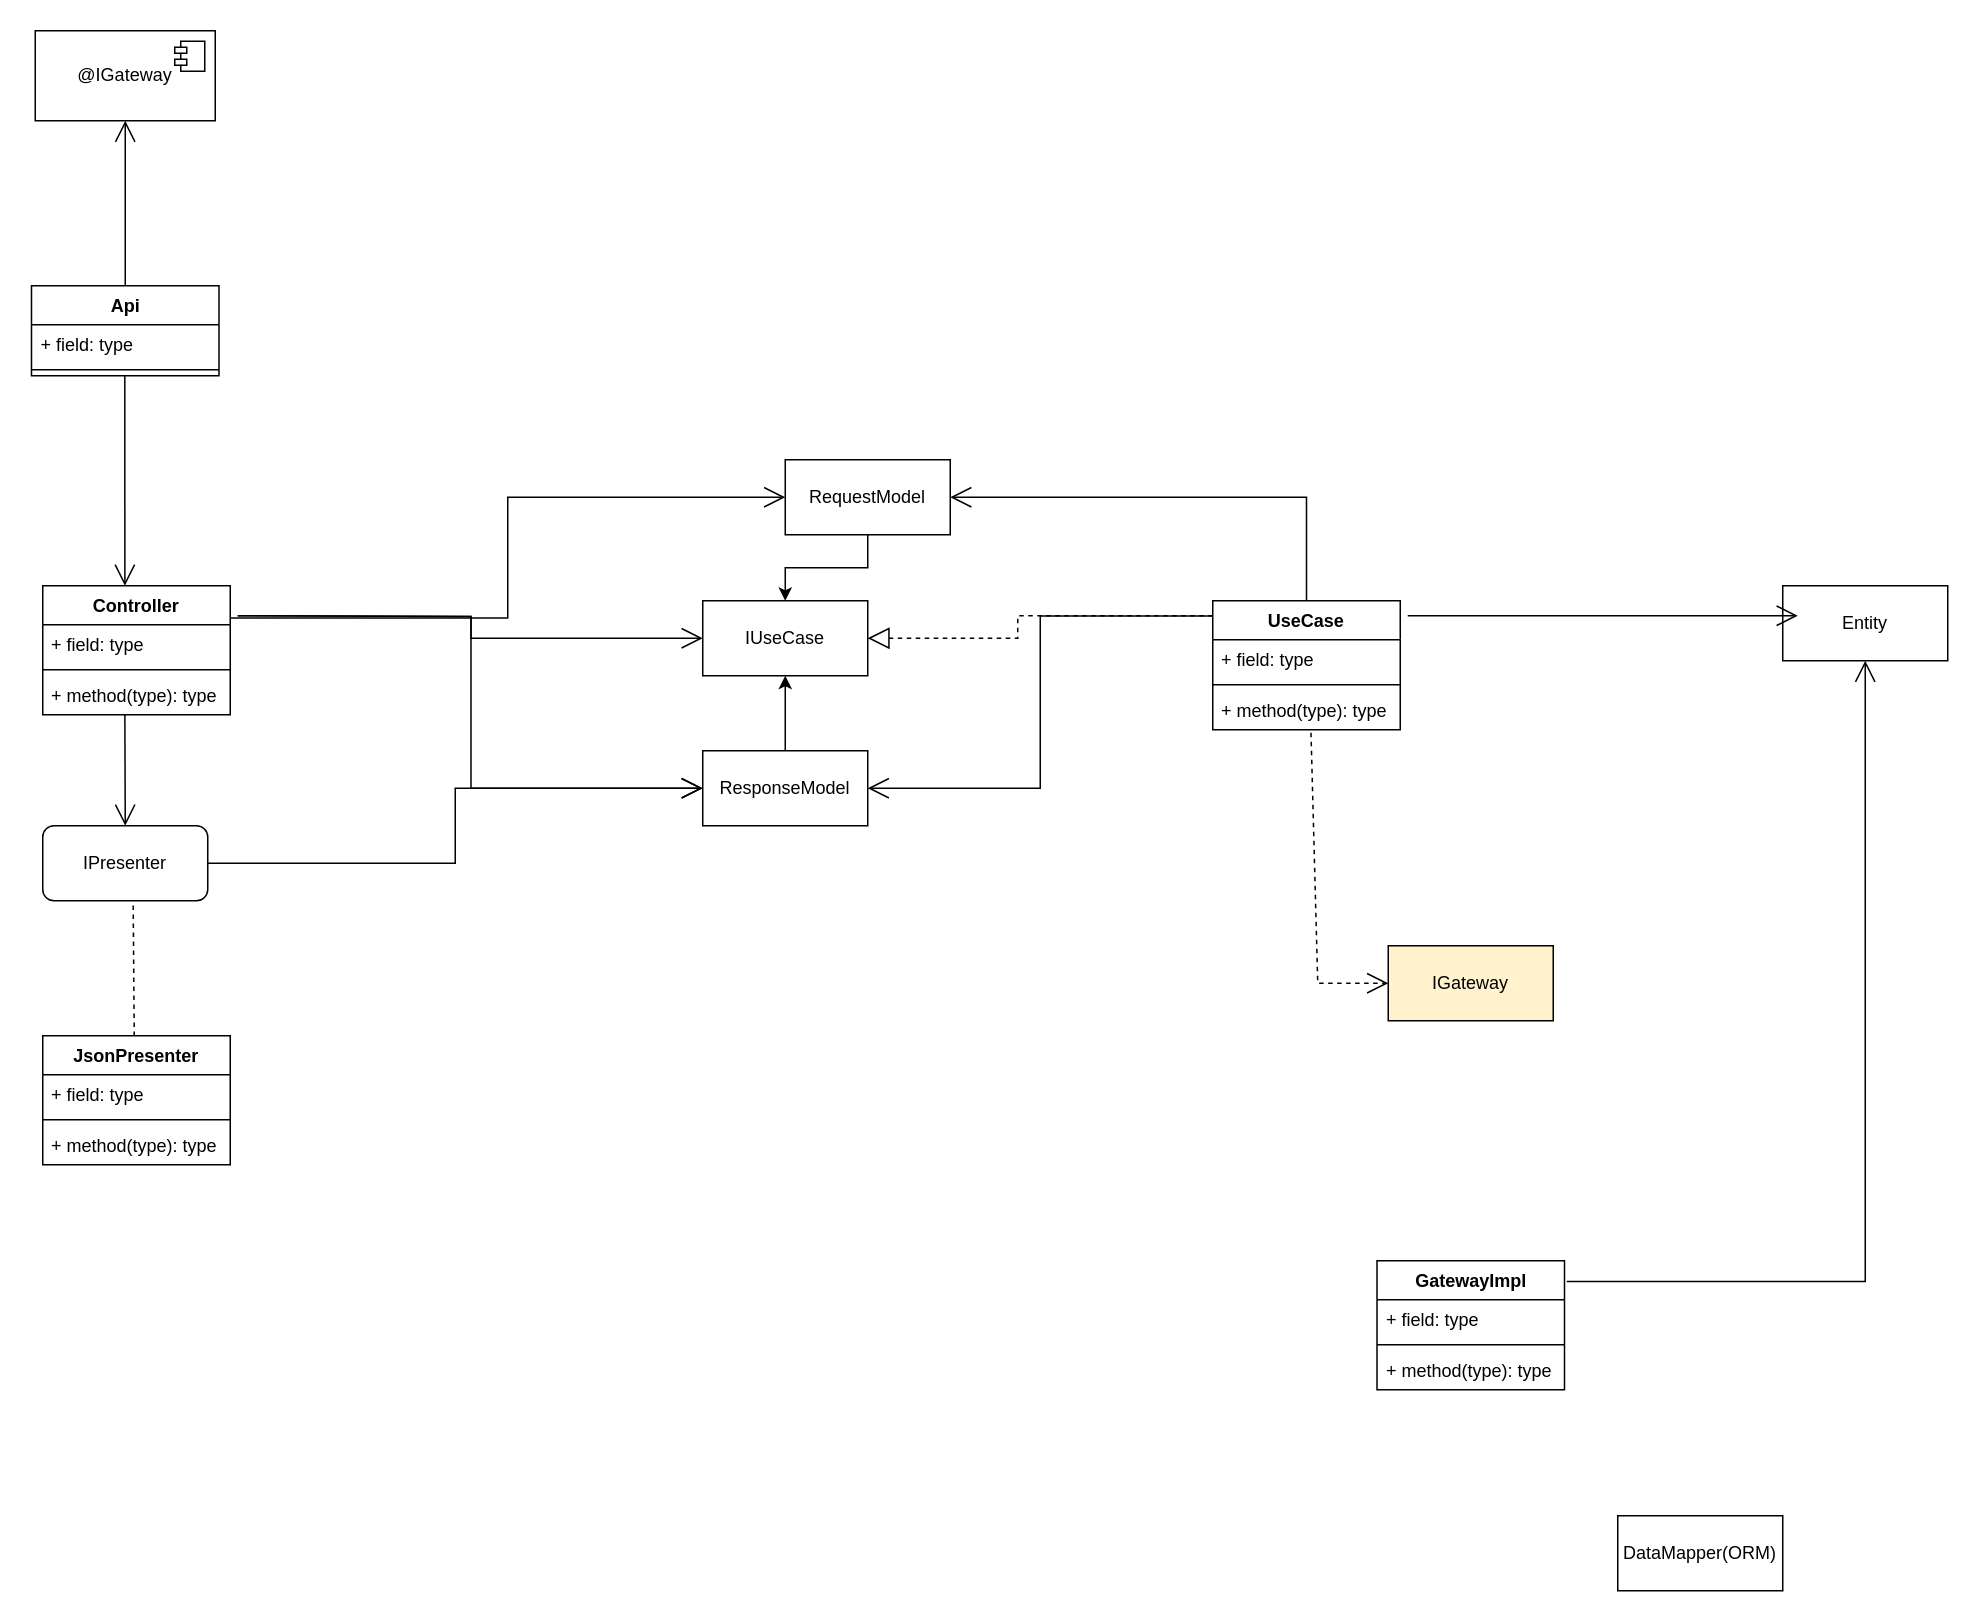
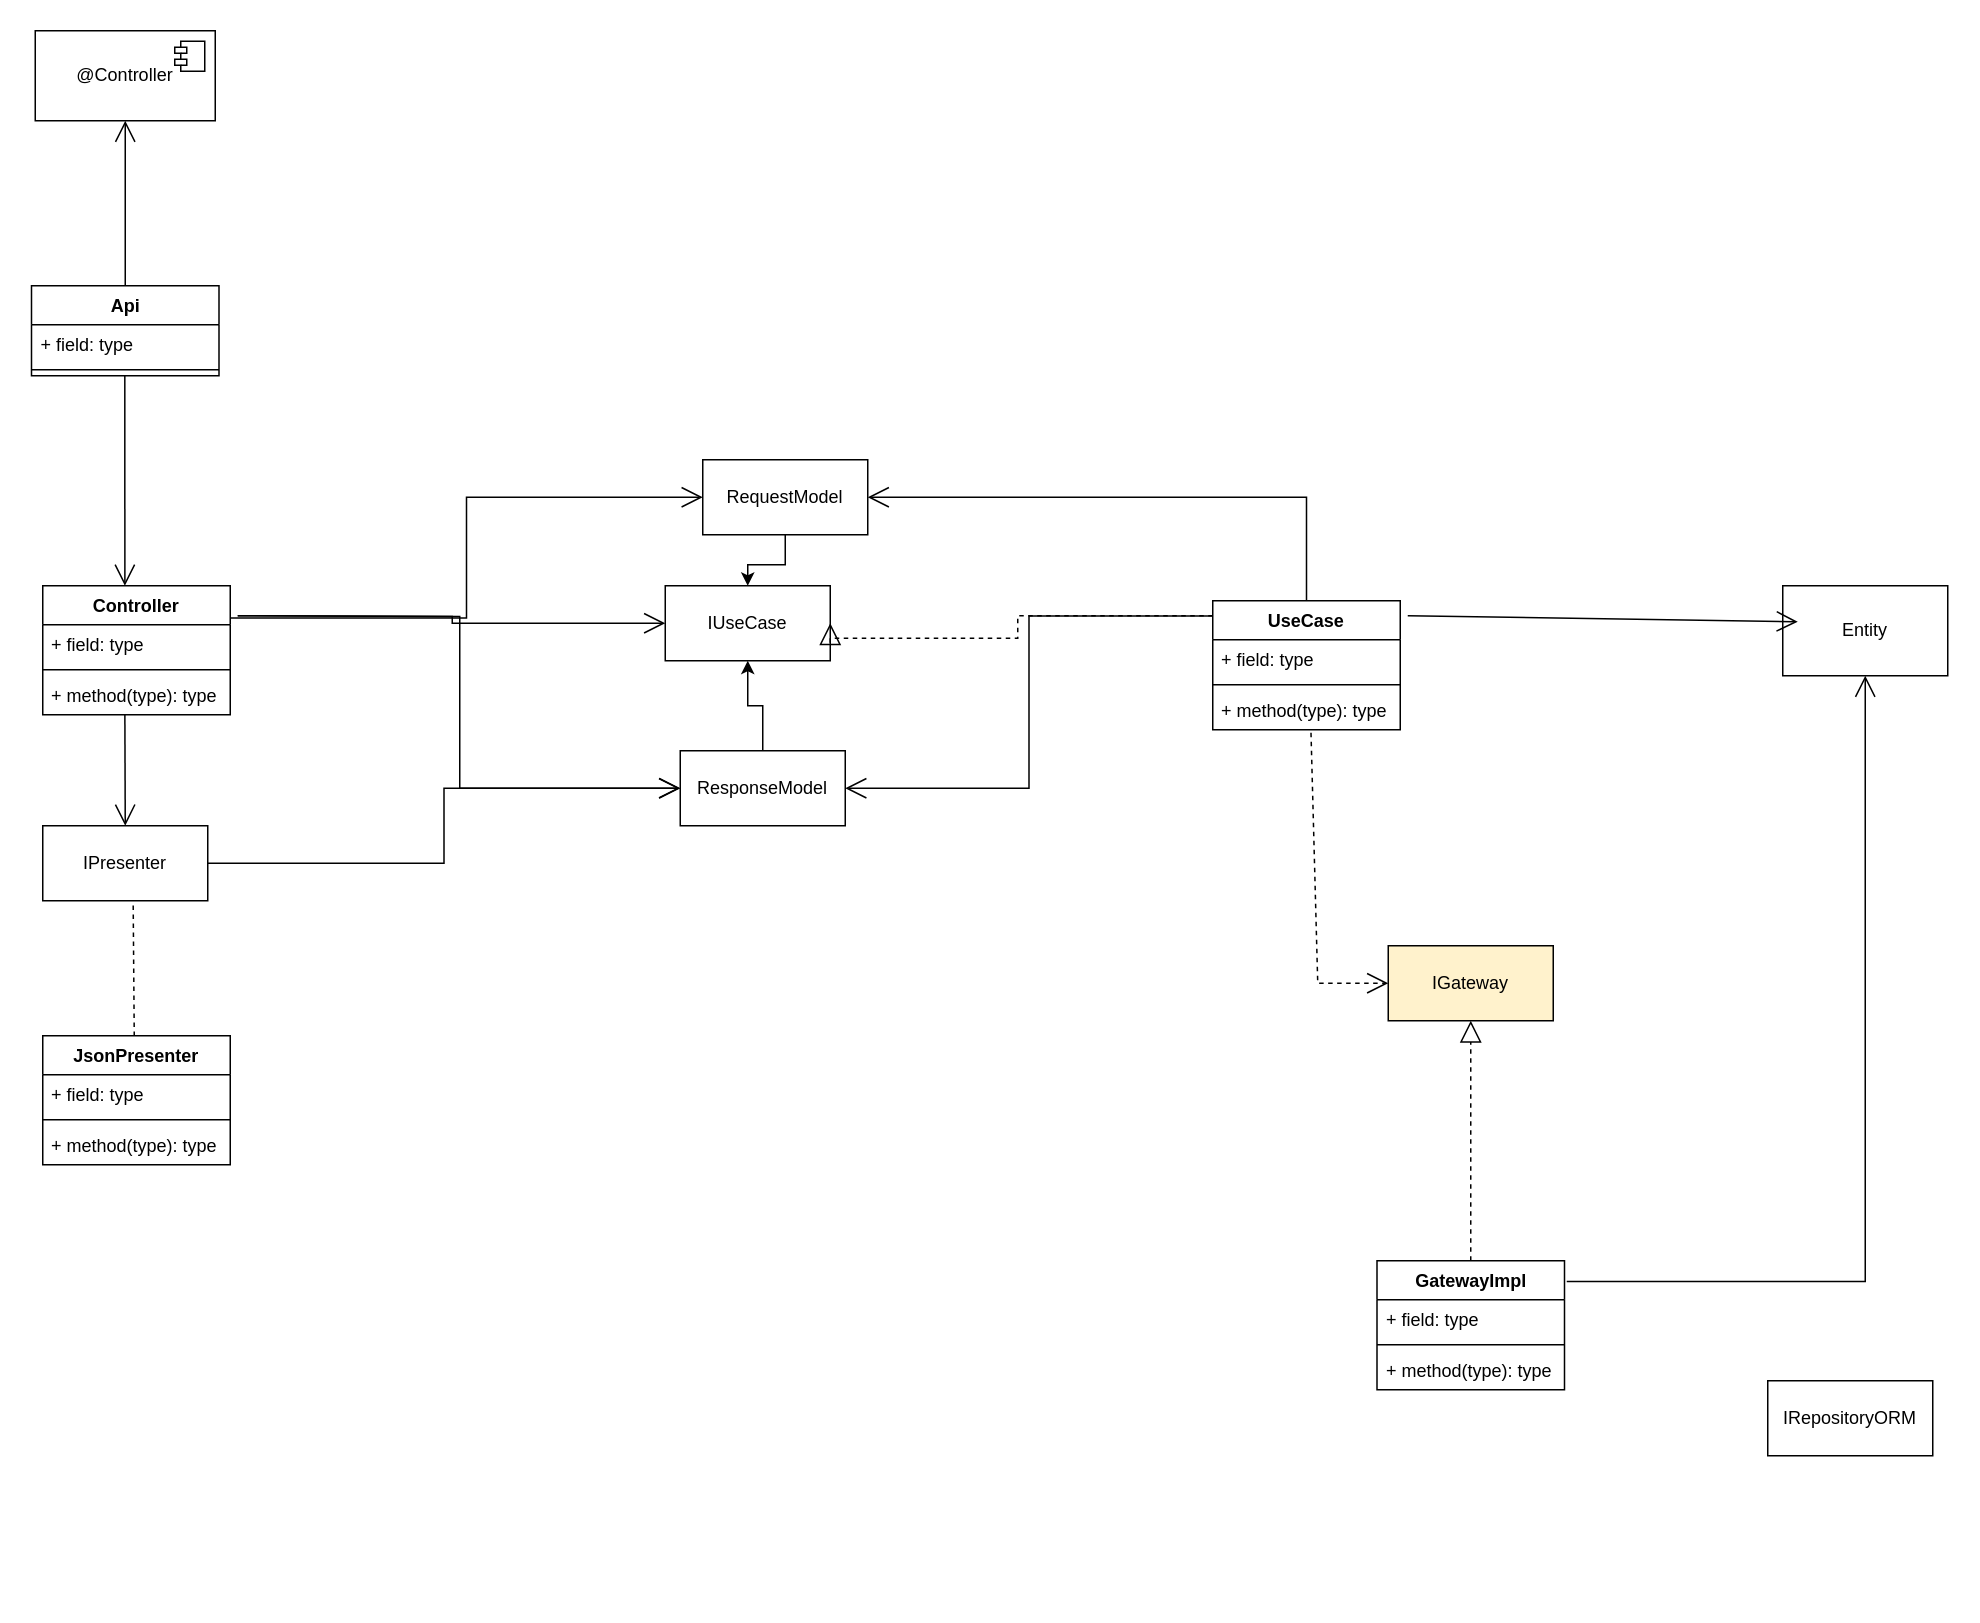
(125, 76) -> (125, 76)
(868, 497) -> (785, 497)
(1865, 623) -> (1865, 631)
(785, 638) -> (748, 623)
(785, 788) -> (763, 788)
(125, 863) -> (125, 863)
none -> (1471, 1151)
none -> (1850, 1418)
(1700, 1553) -> none
